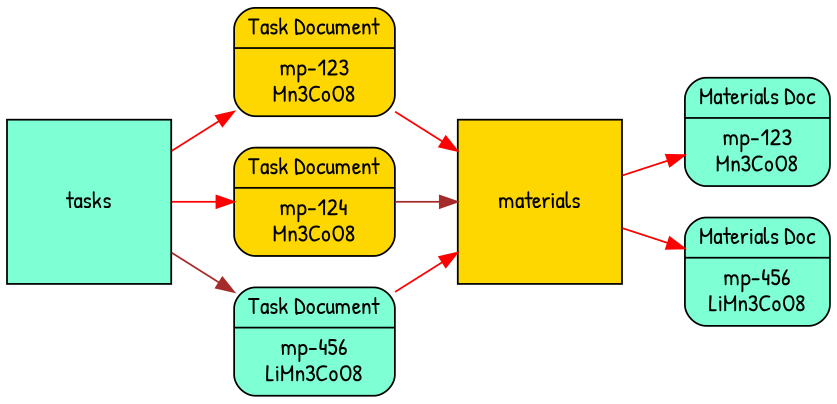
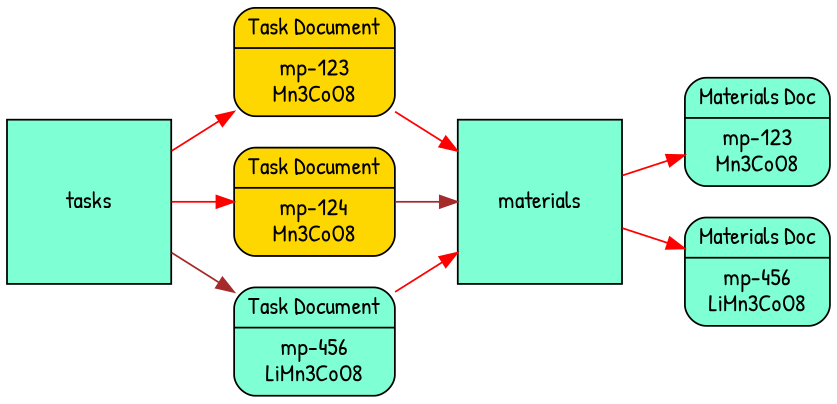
(540, 202) -> (540, 202)
